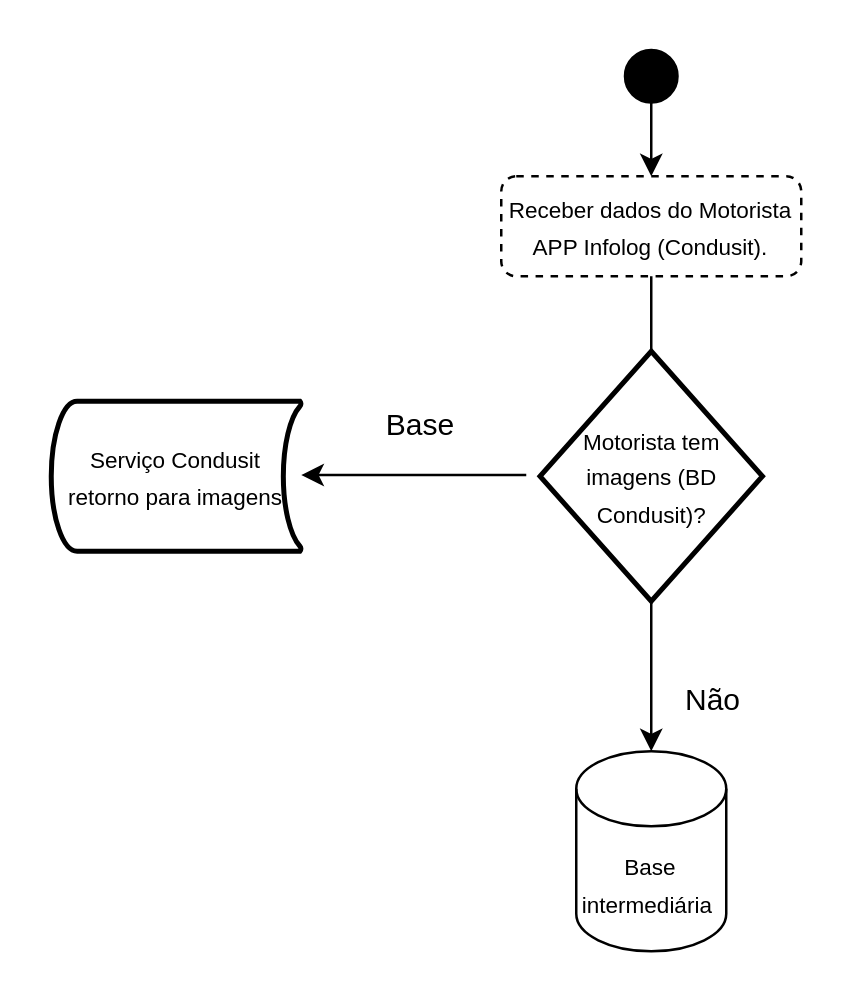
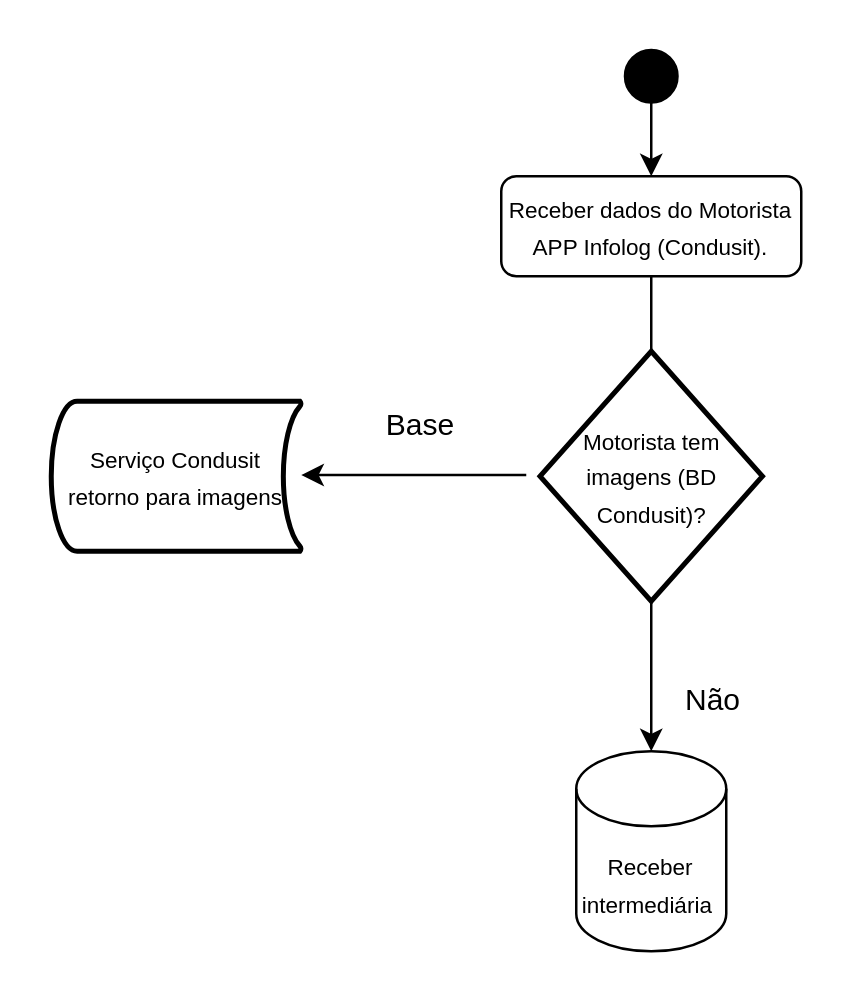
(651, 226) -> (651, 226)
(651, 884) -> (651, 884)
